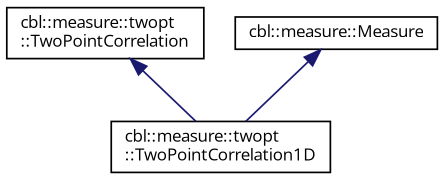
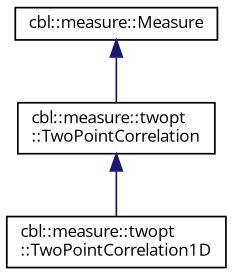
(277, 92) -> (116, 80)
